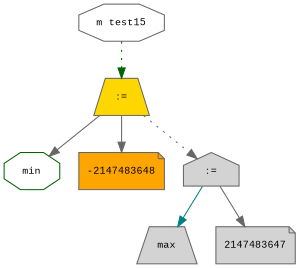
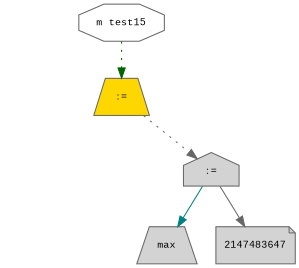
(32, 171) -> none
(122, 171) -> none
